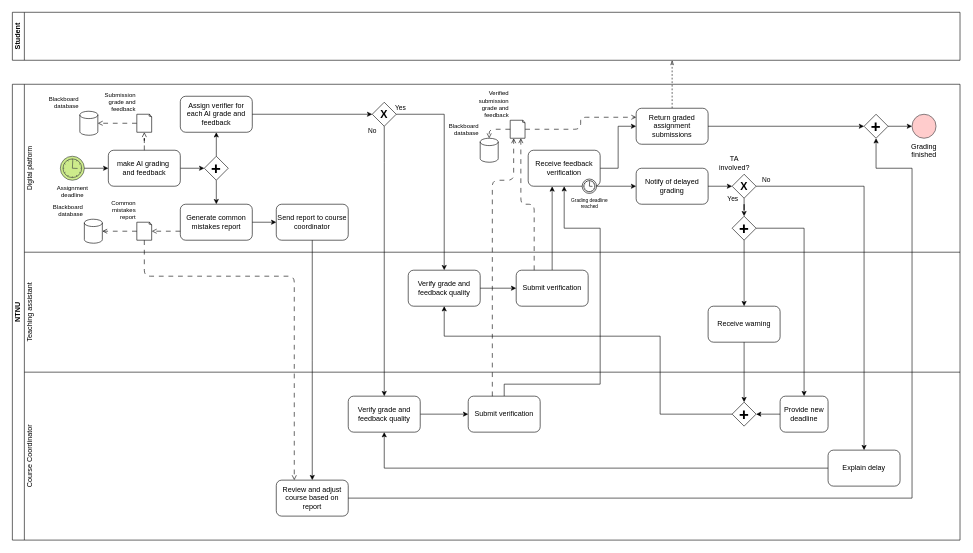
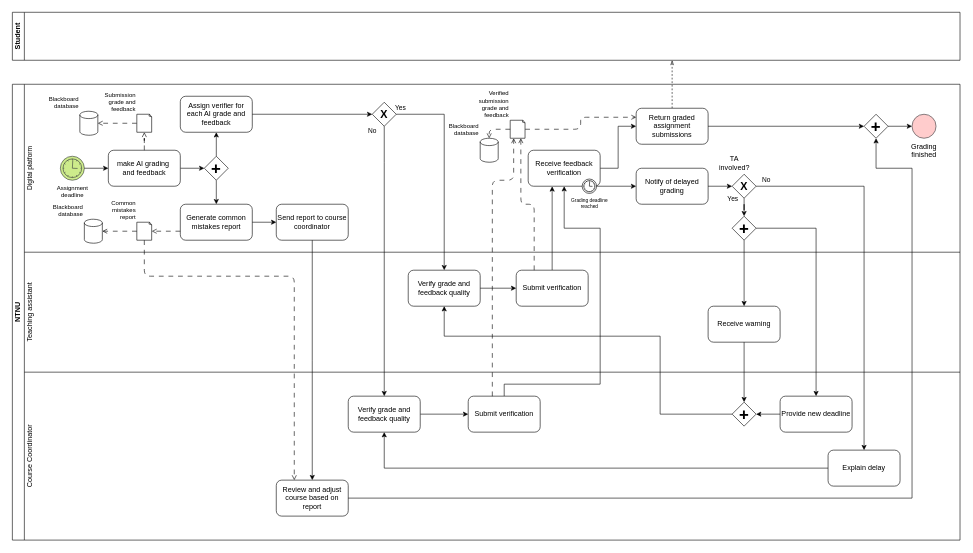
(804, 414) -> (816, 414)
